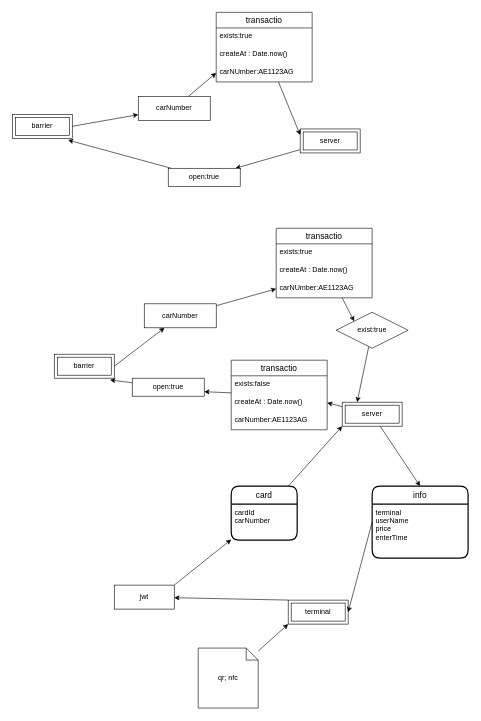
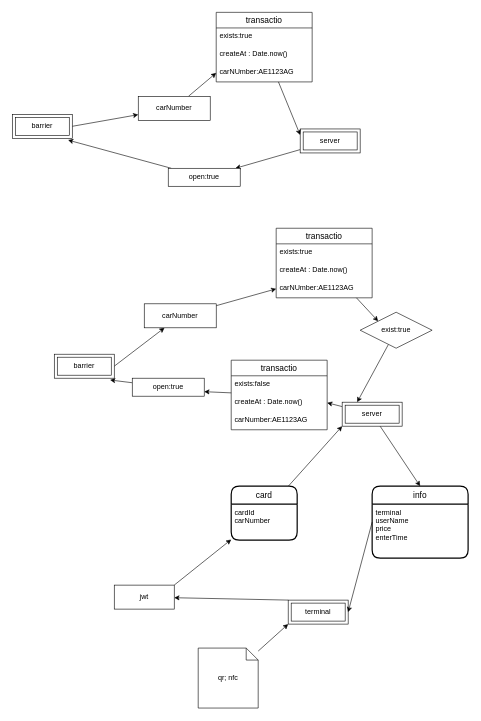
(372, 330) -> (396, 330)
